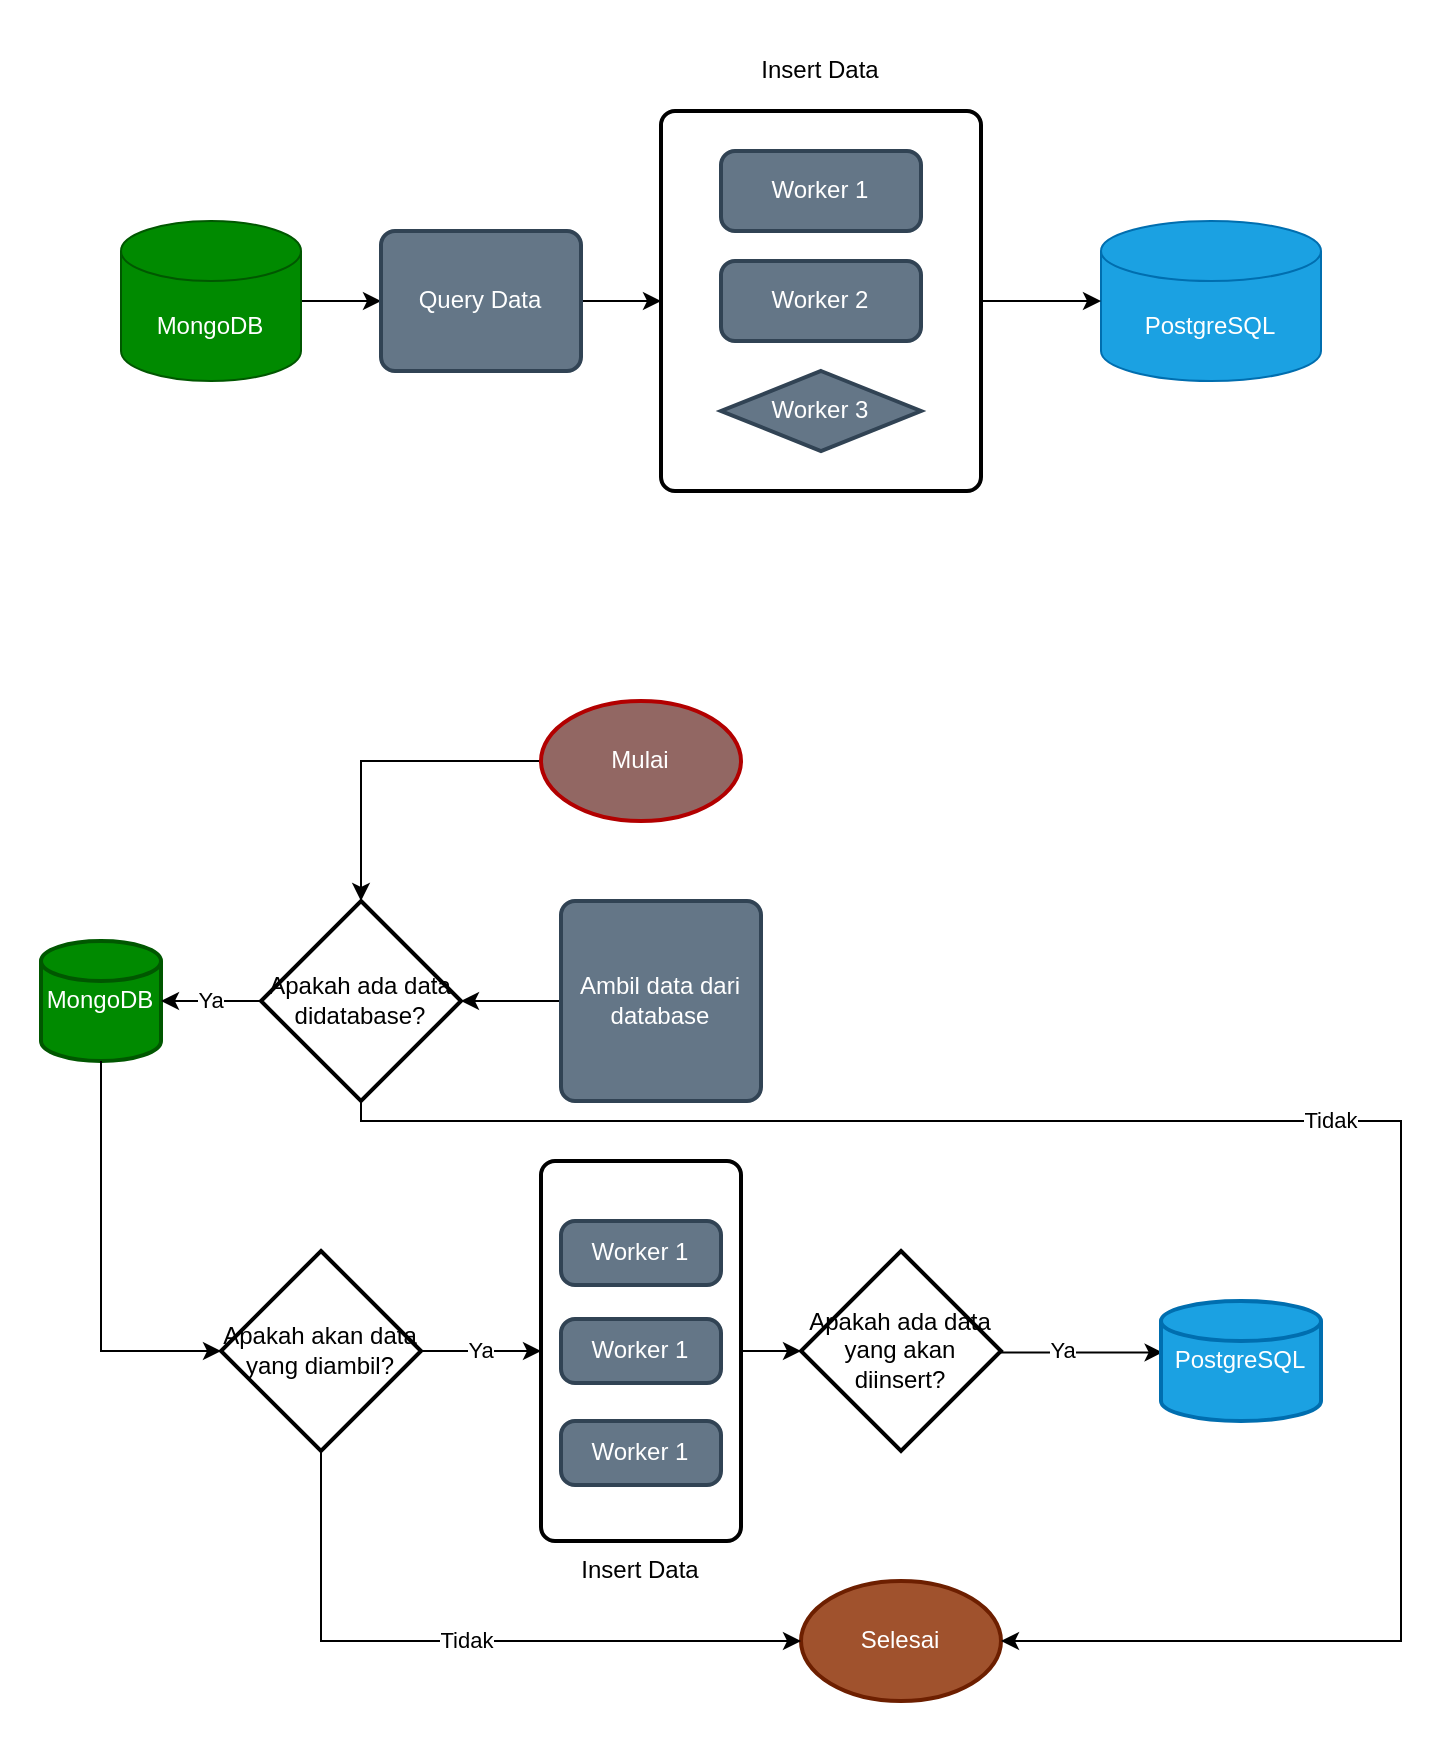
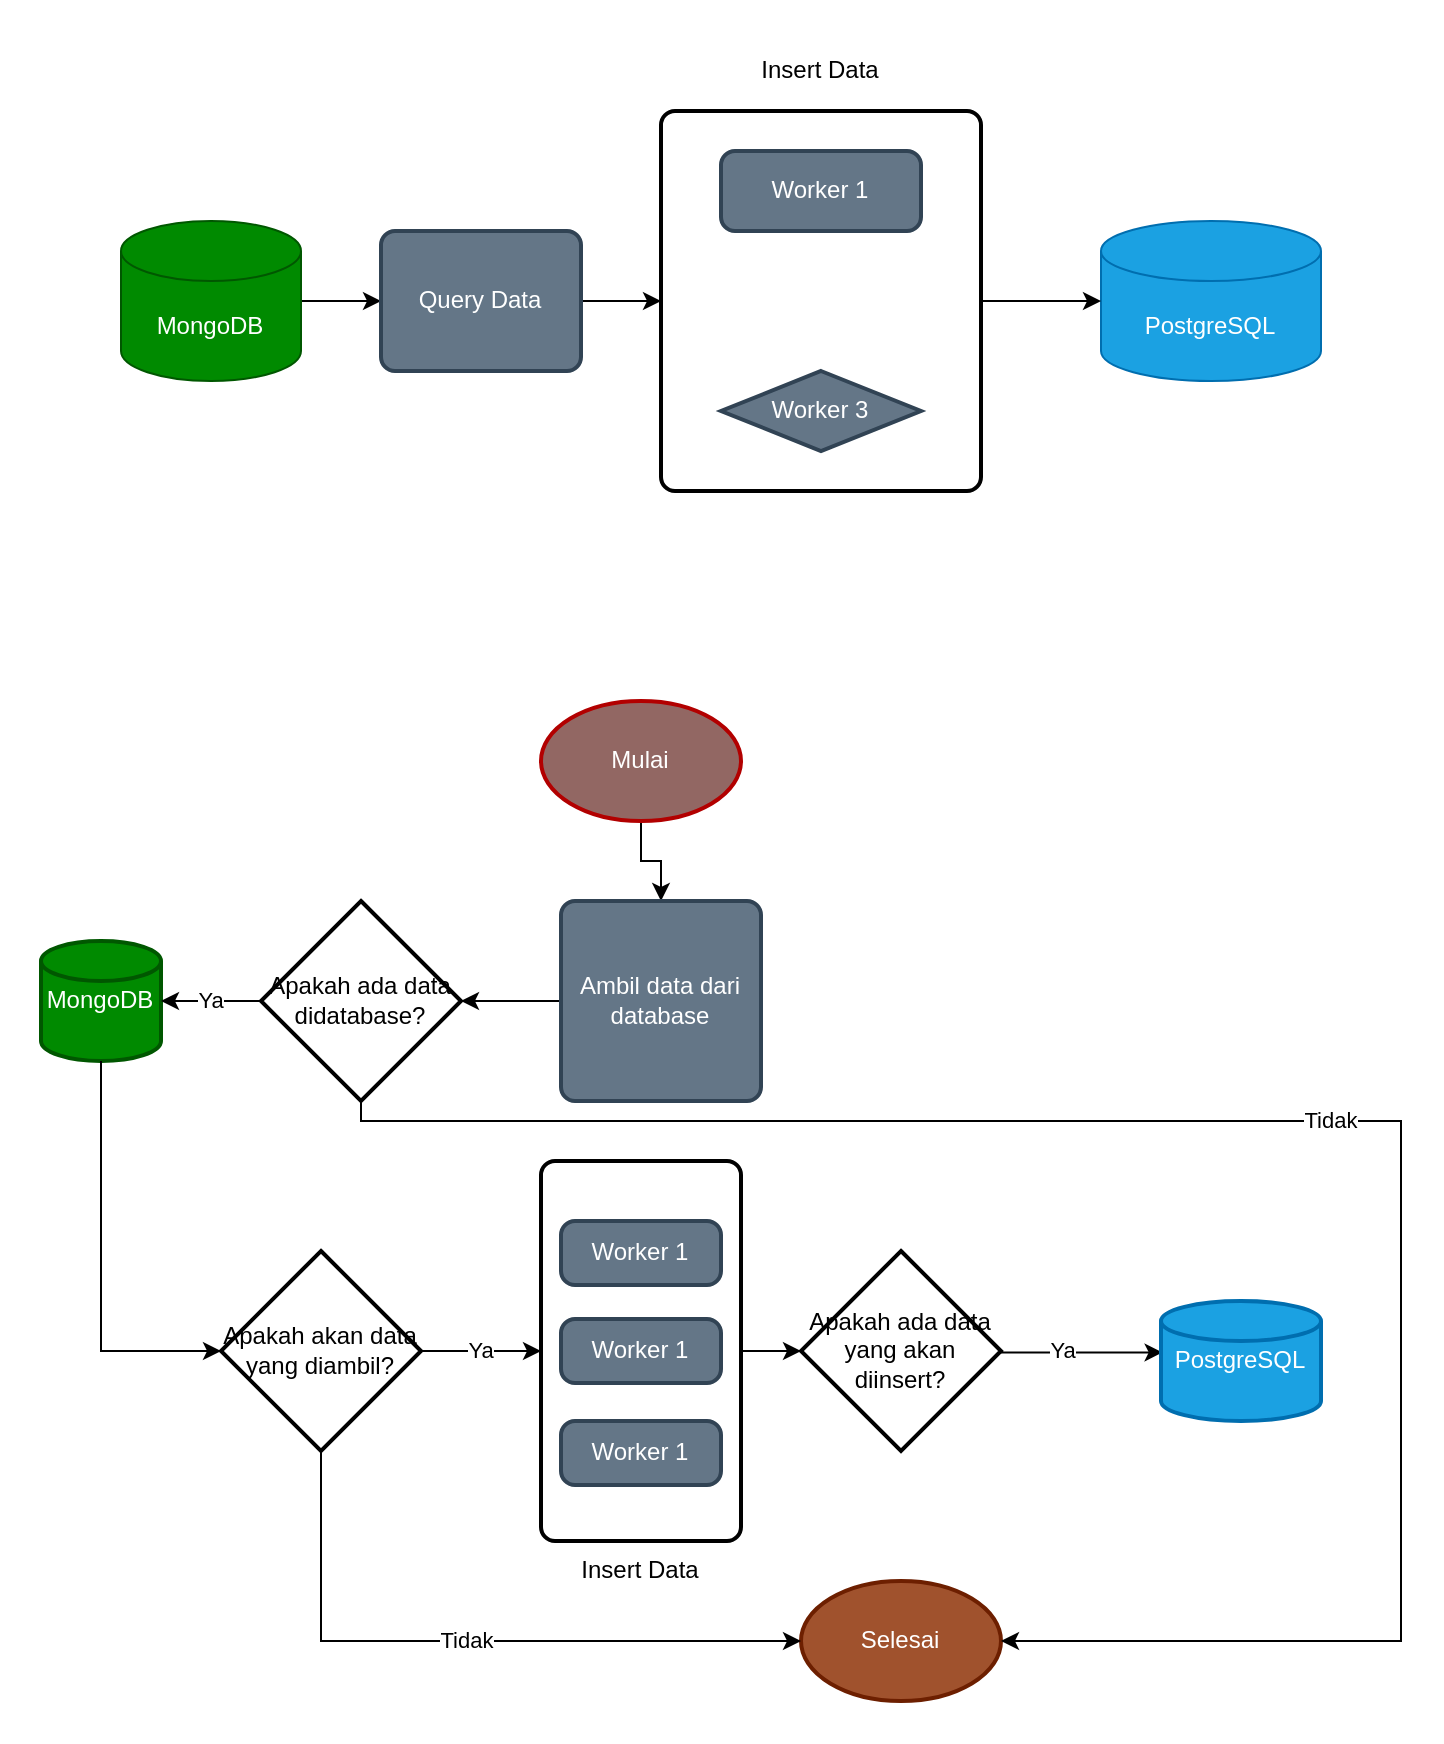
(821, 301) -> none
(387, 761) -> (644, 861)
